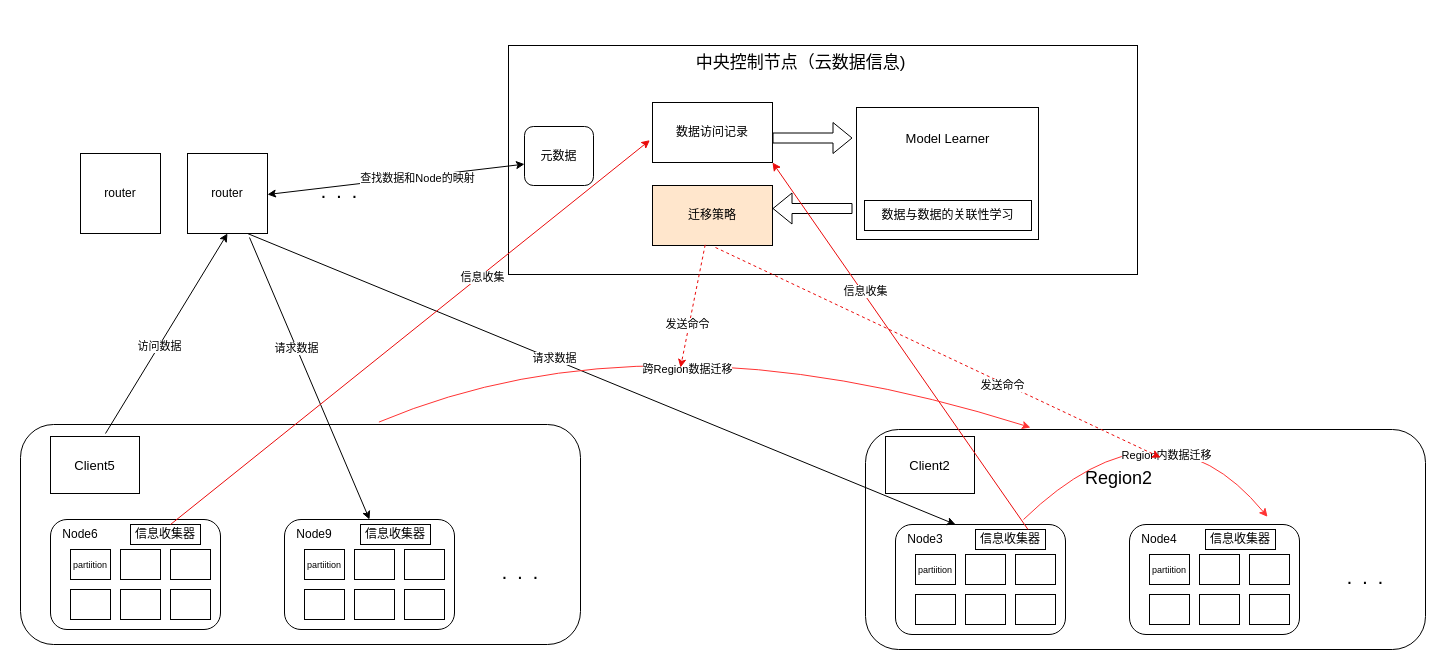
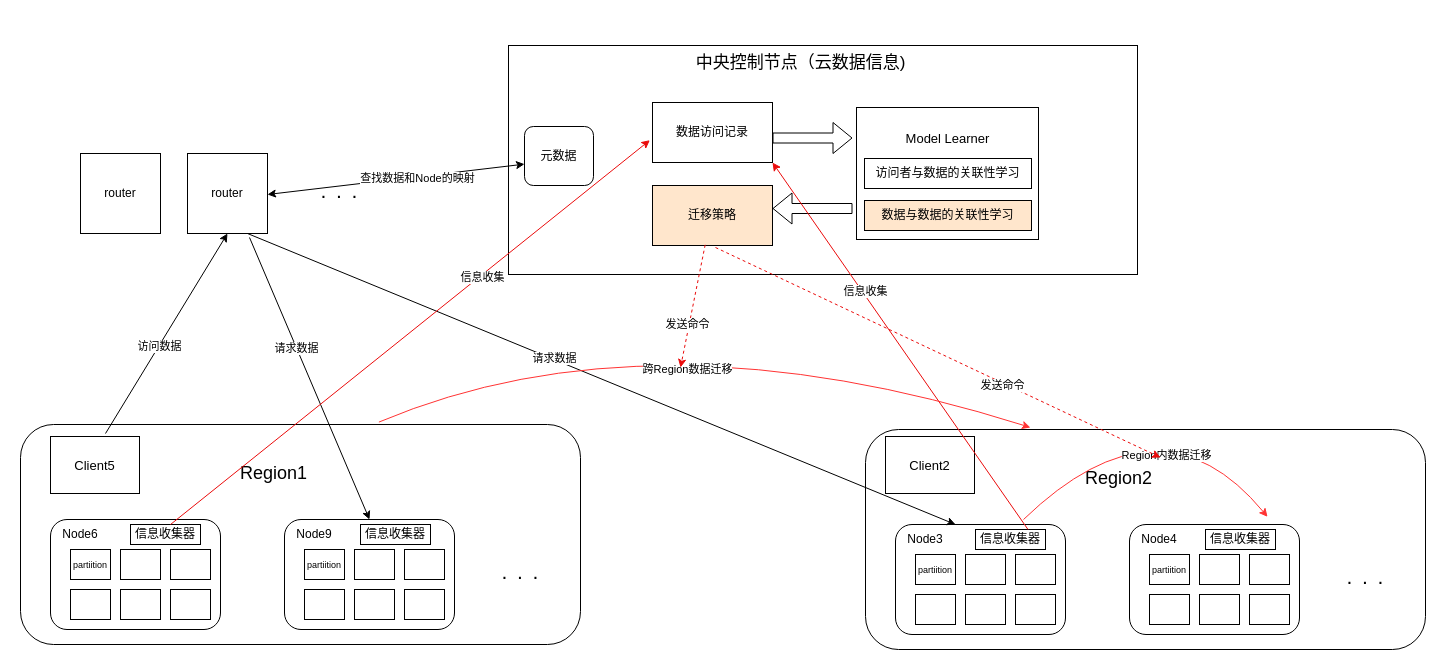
none -> (948, 174)
(948, 216) -> (948, 216)
none -> (274, 474)
